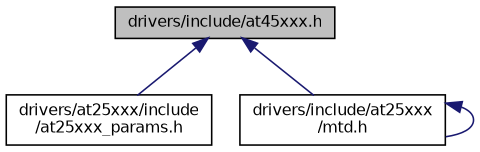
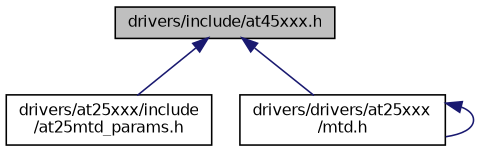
(109, 120) -> (109, 120)
(343, 120) -> (343, 120)
